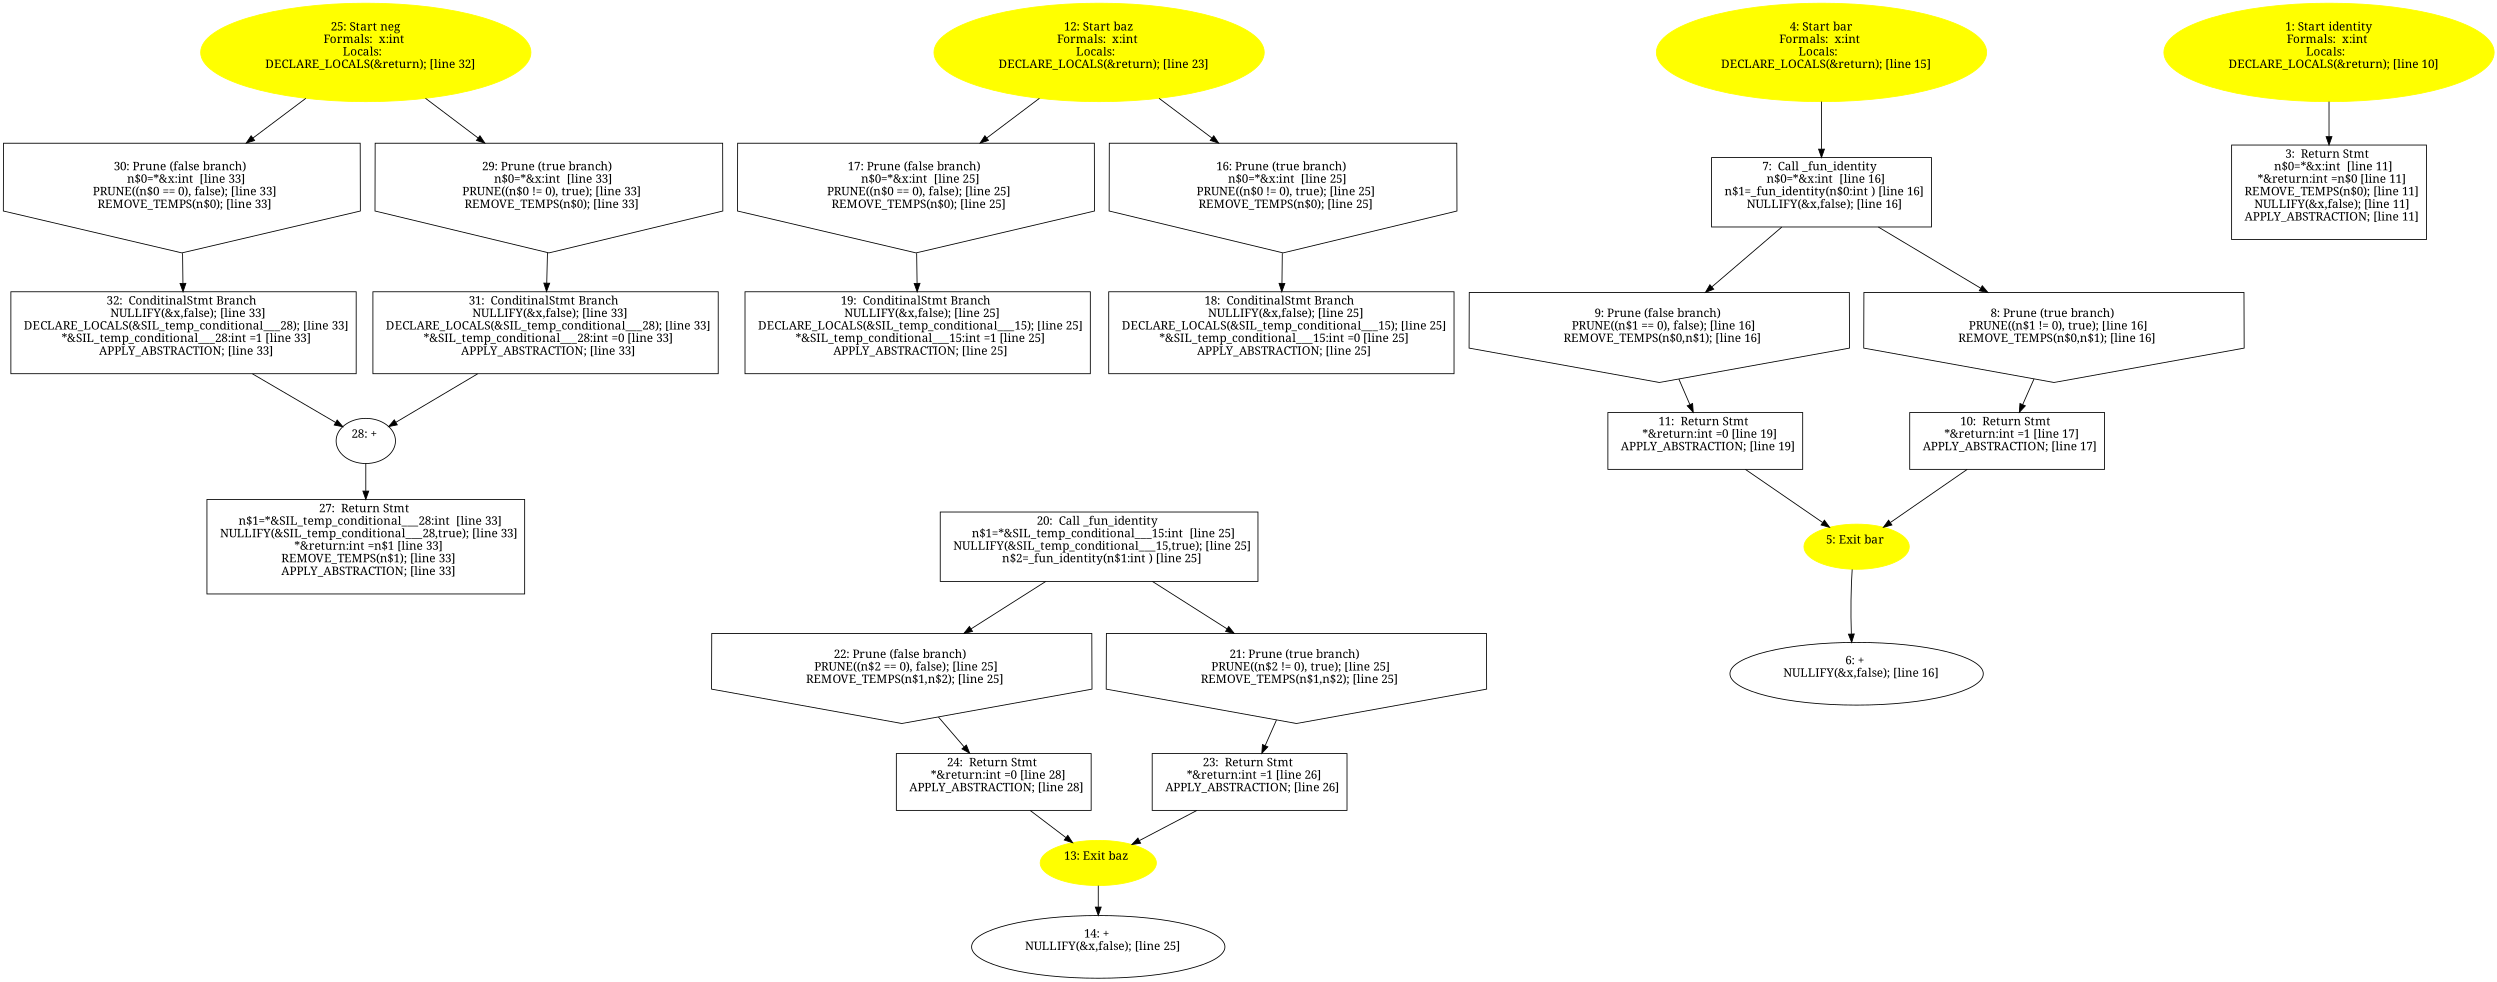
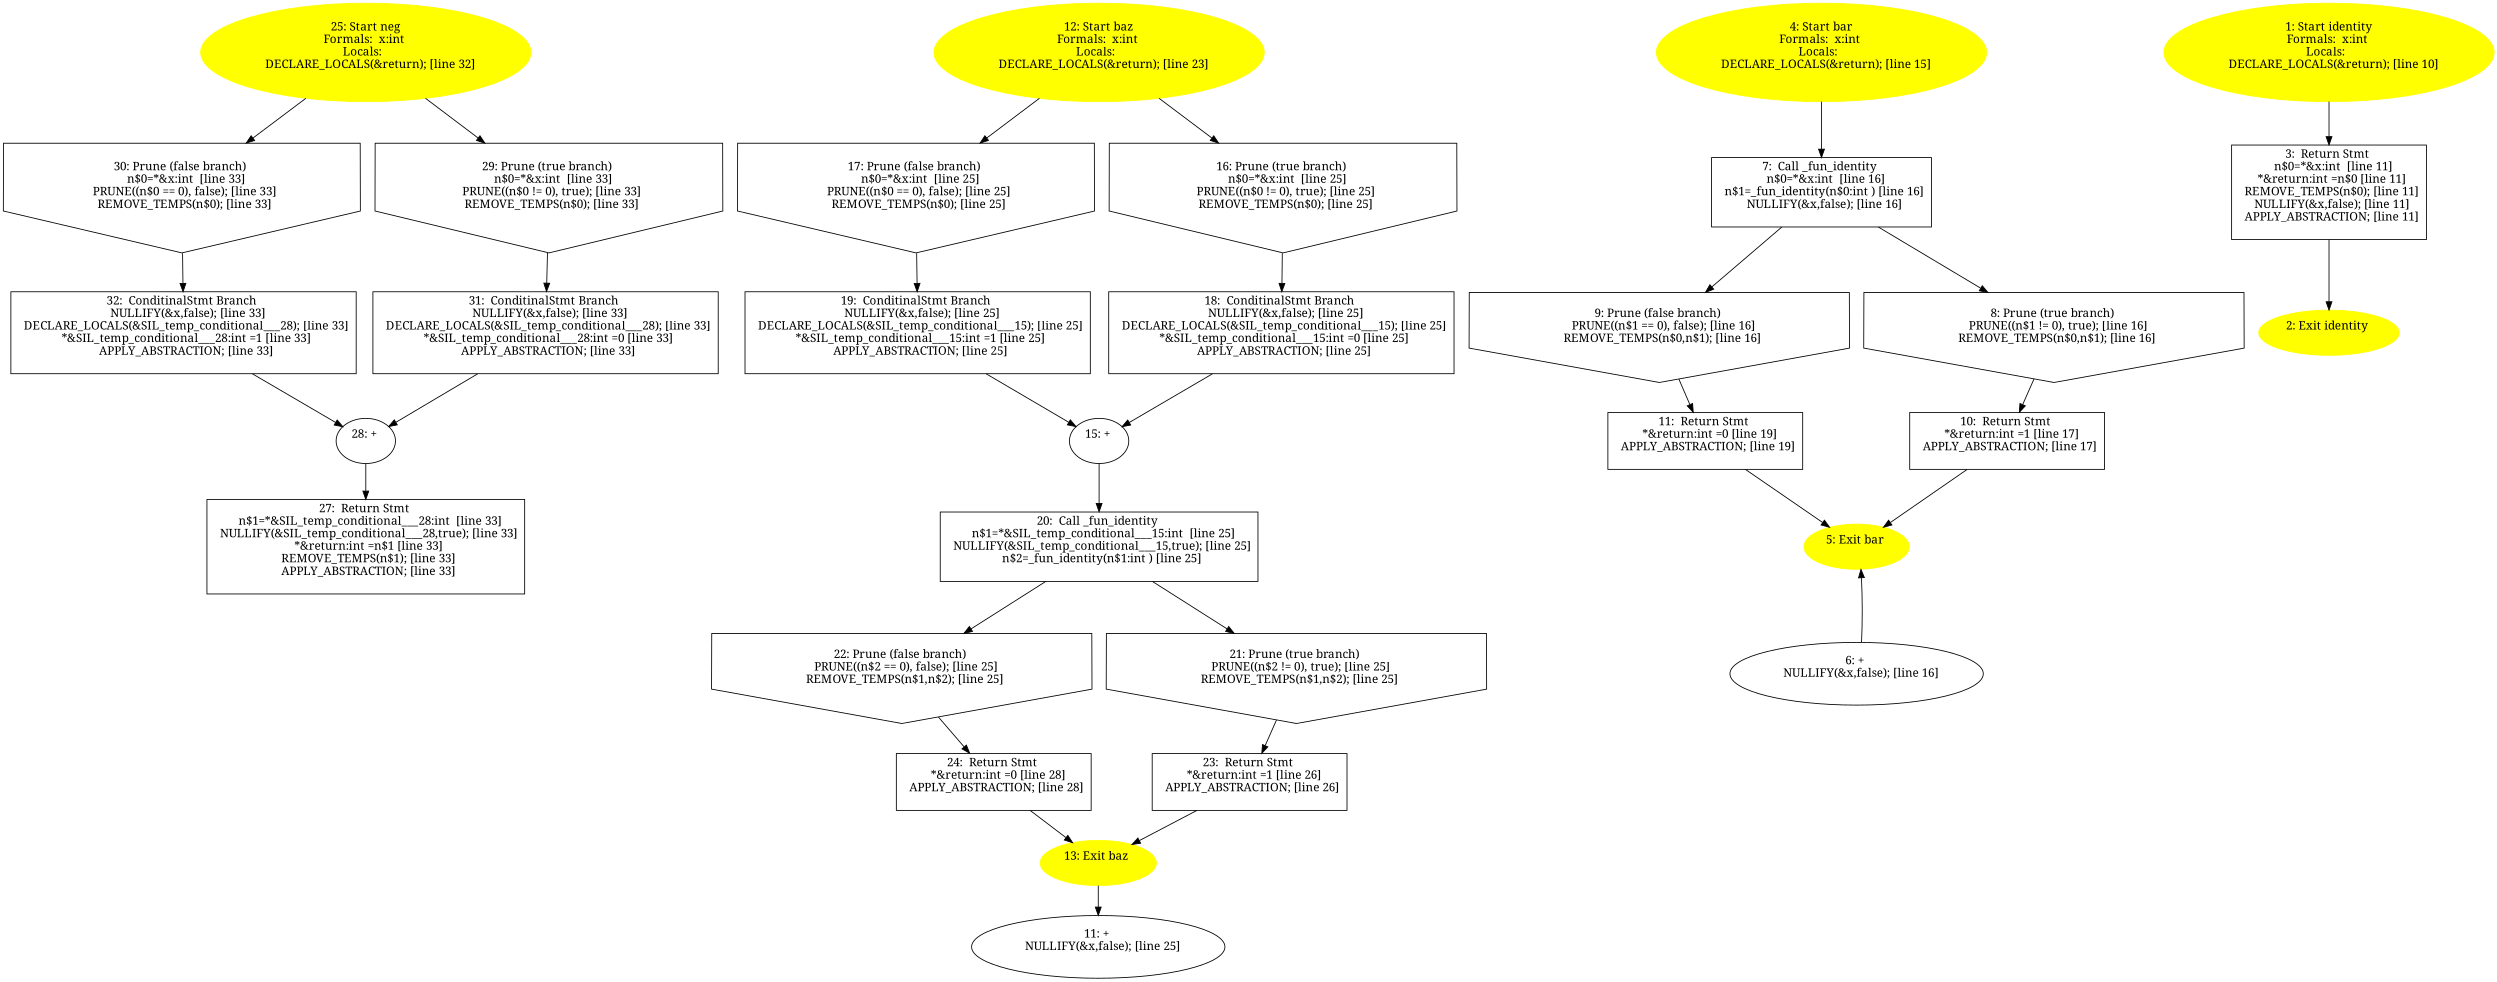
none -> (2329, 333)
none -> (1099, 441)
(1851, 602) -> (1862, 610)
(1098, 947) -> (1098, 947)
